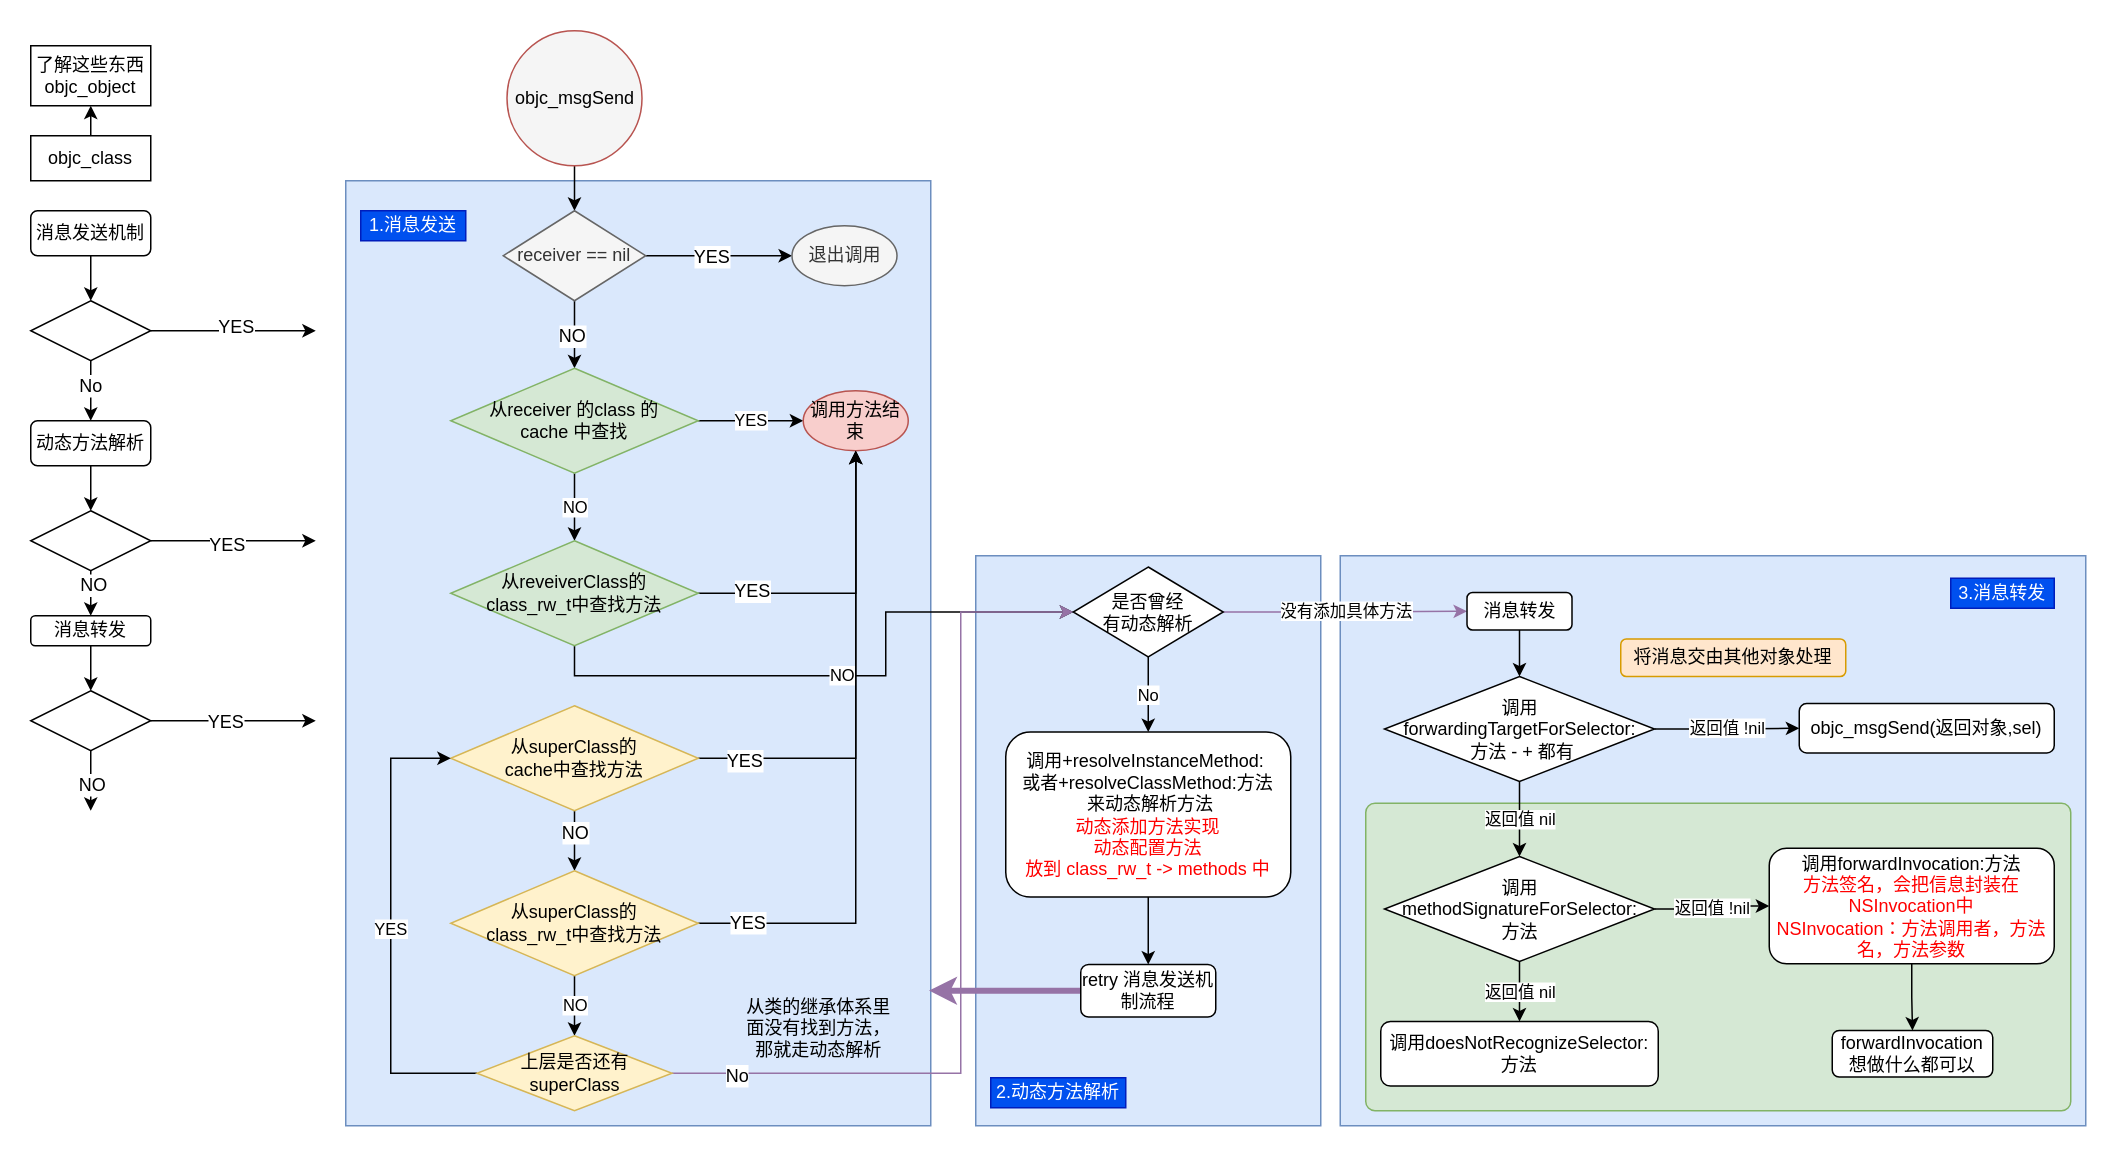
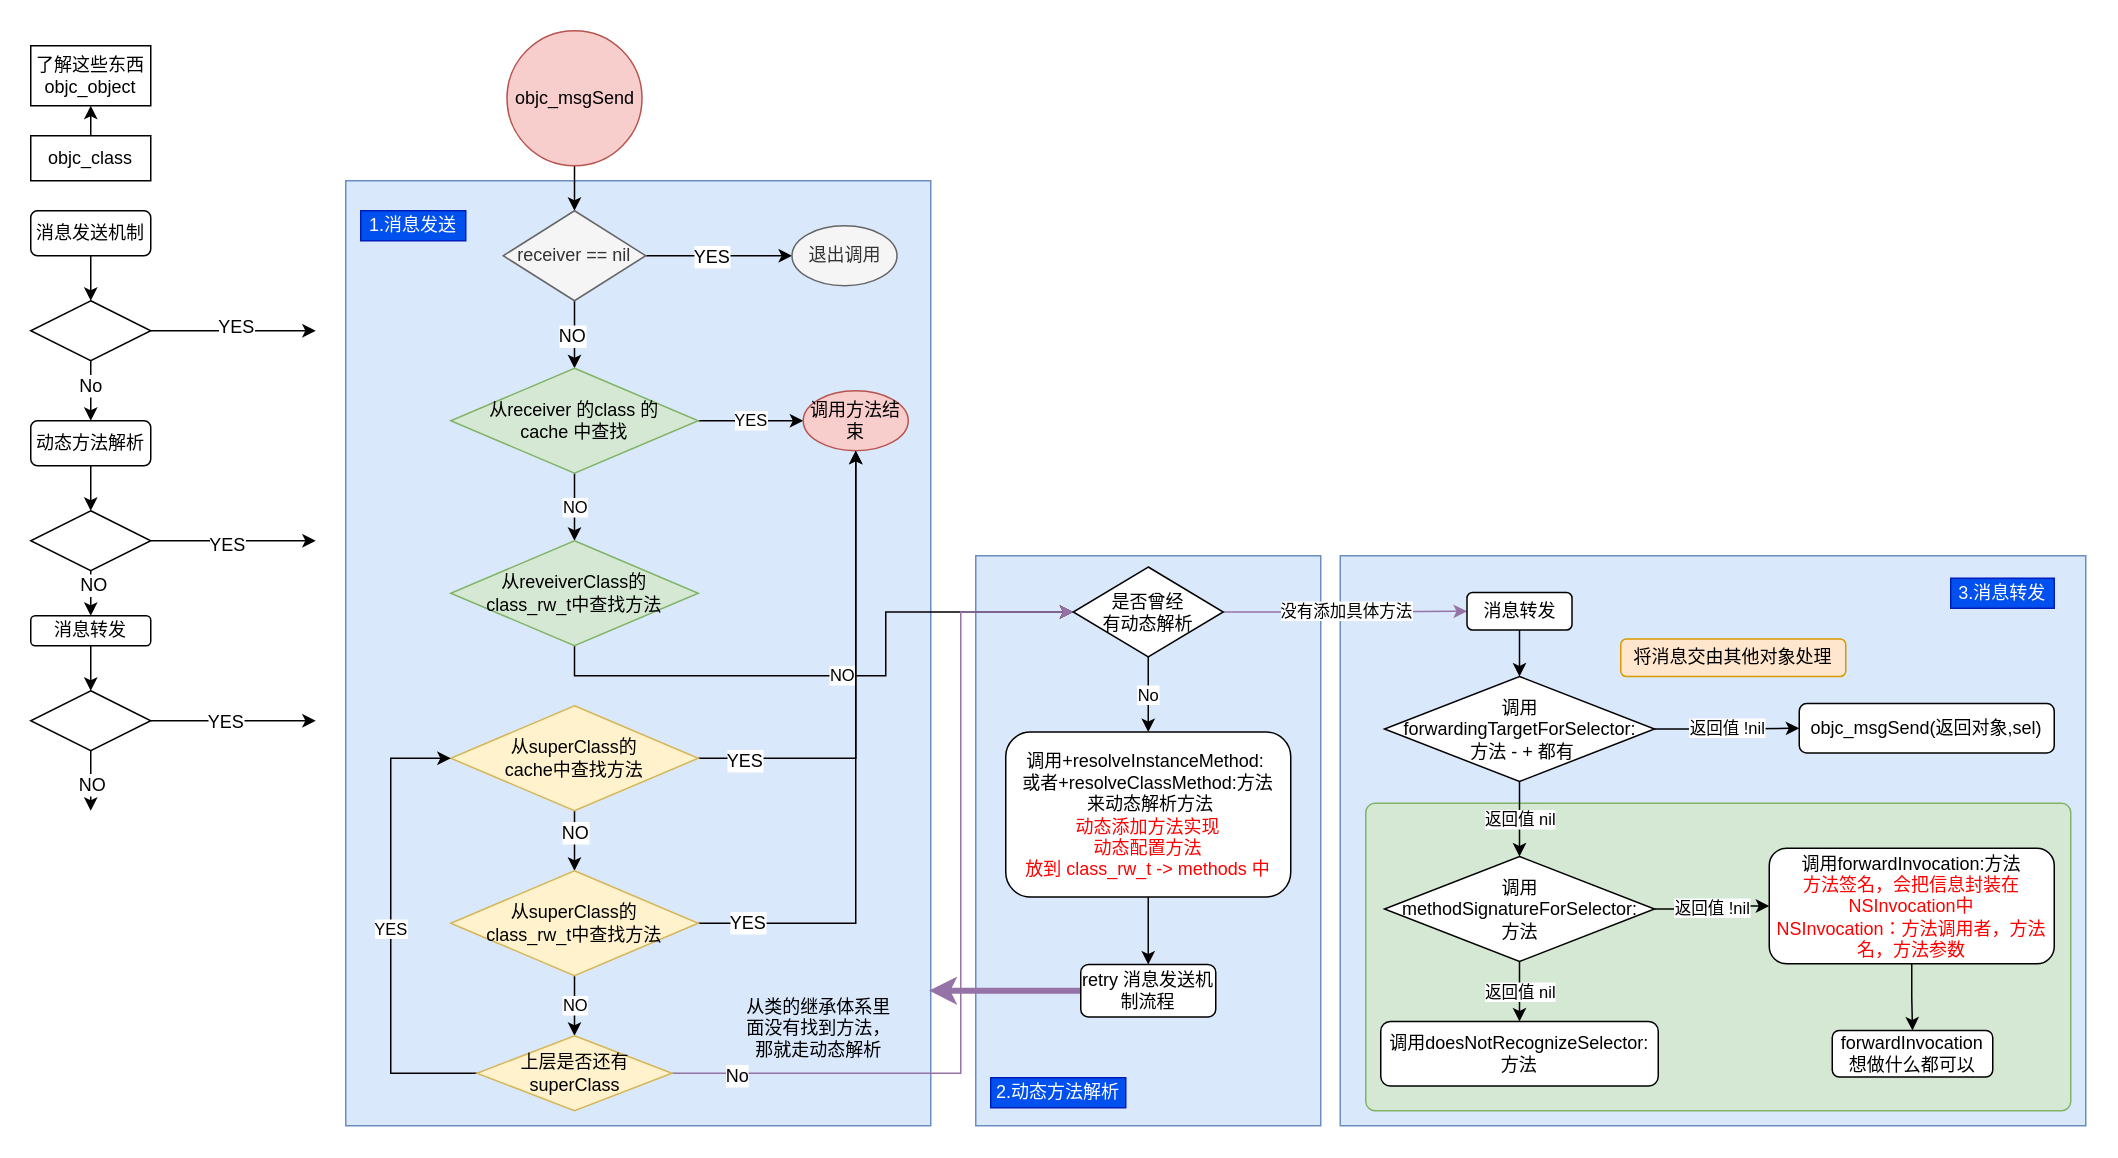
(575, 98) -> (575, 98)
(774, 593) -> none
